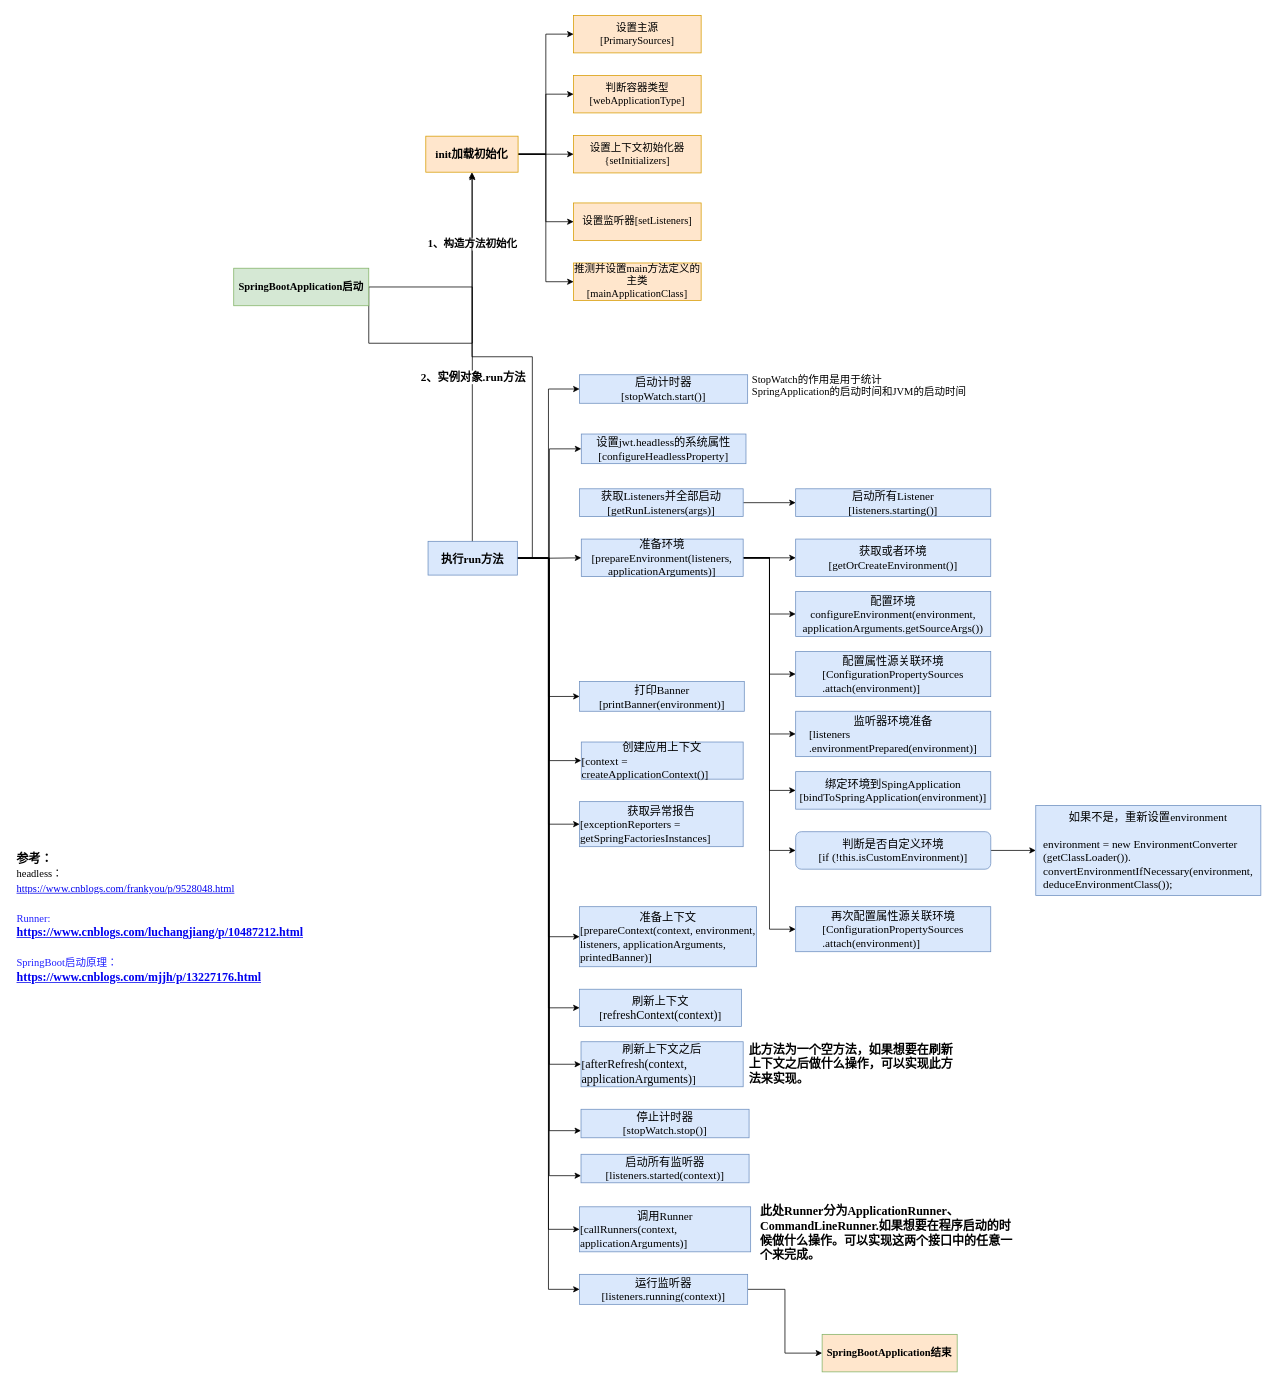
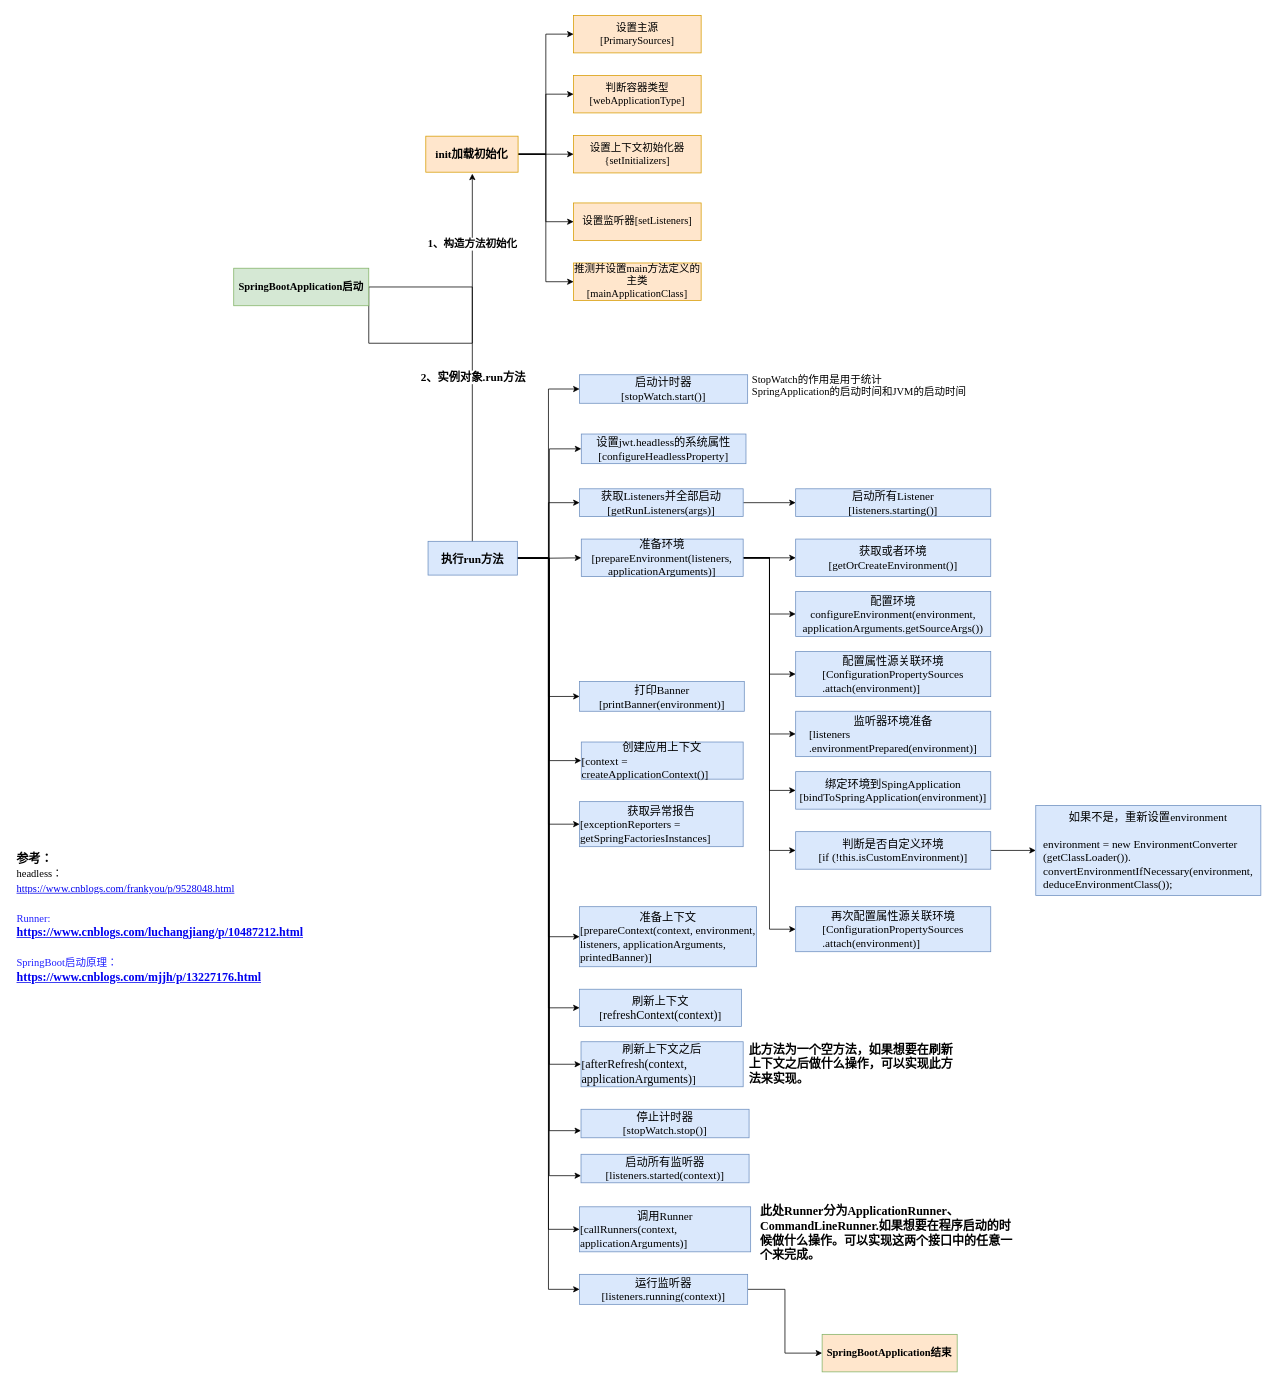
(532, 428) -> (562, 503)
(893, 850) -> (893, 850)
